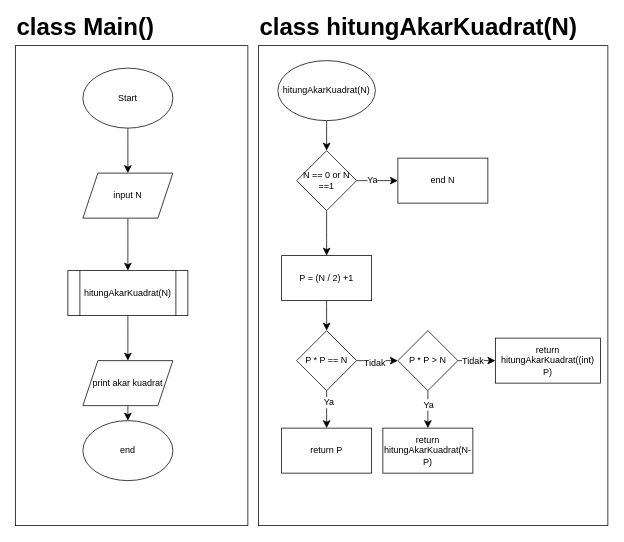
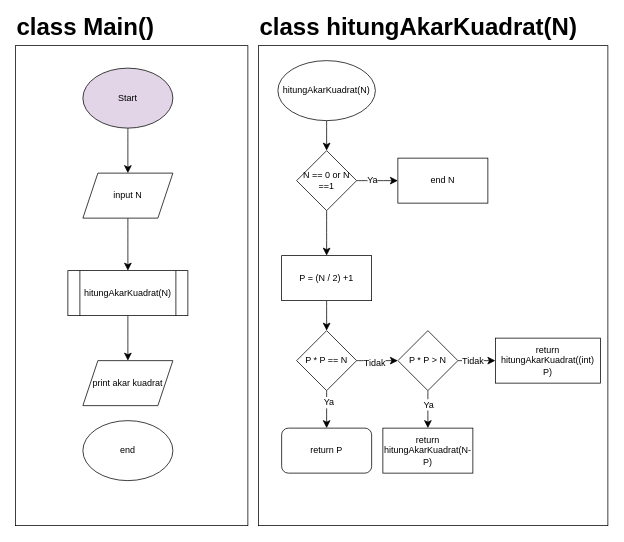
(128, 98) -> (128, 98)
(128, 413) -> none
(327, 450) -> (327, 450)
